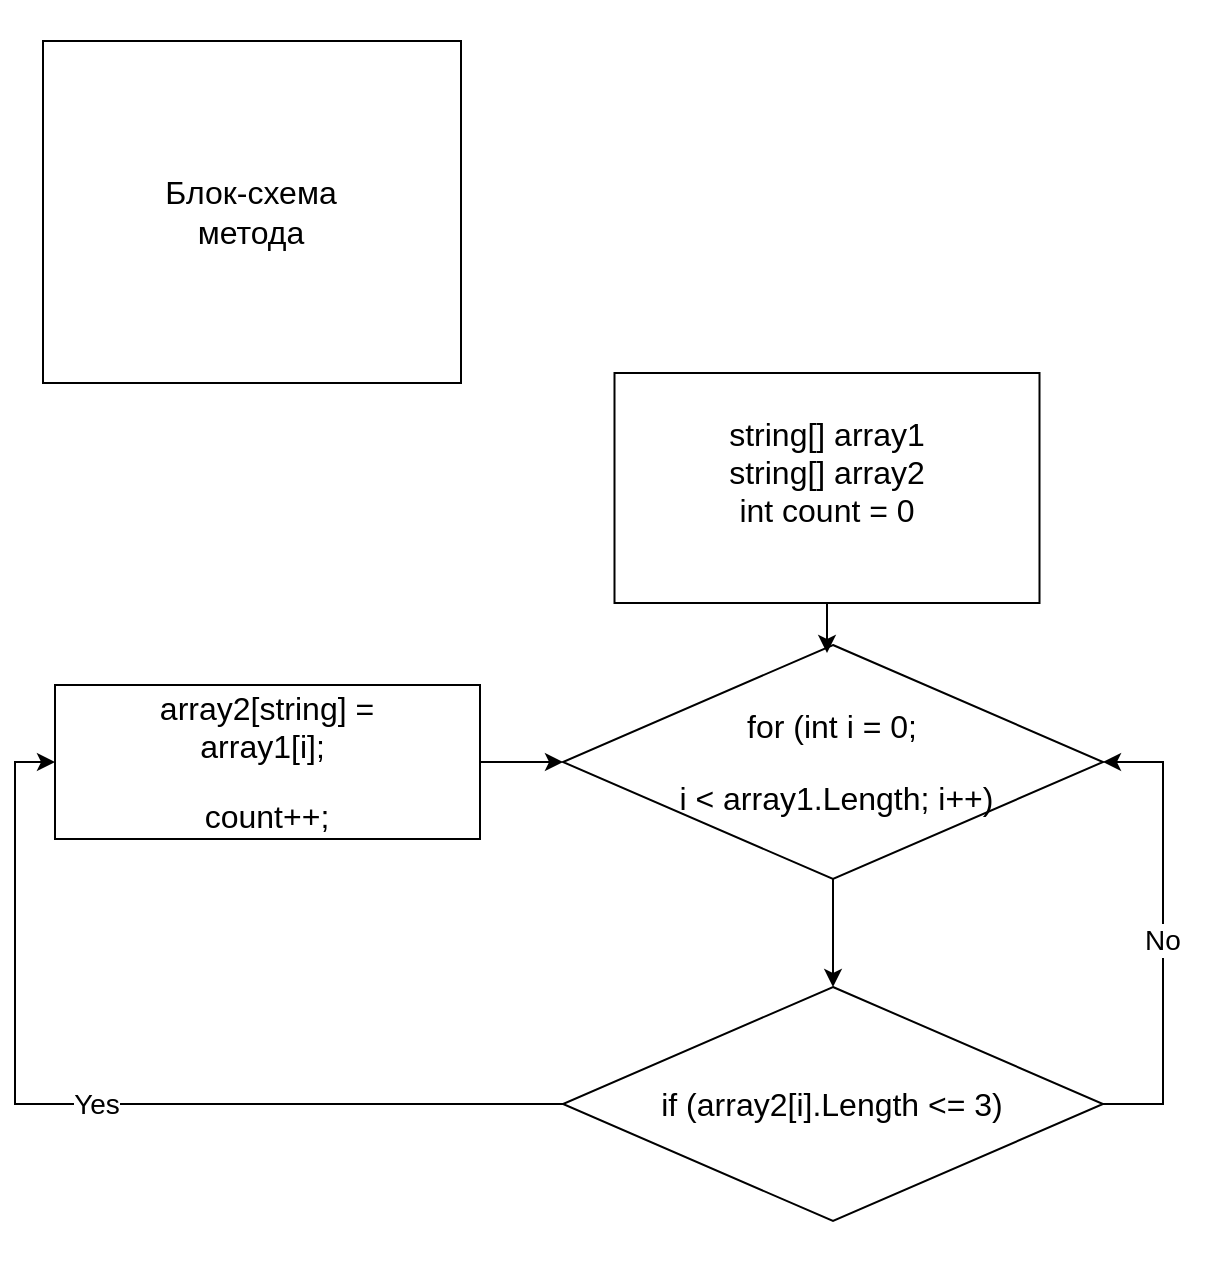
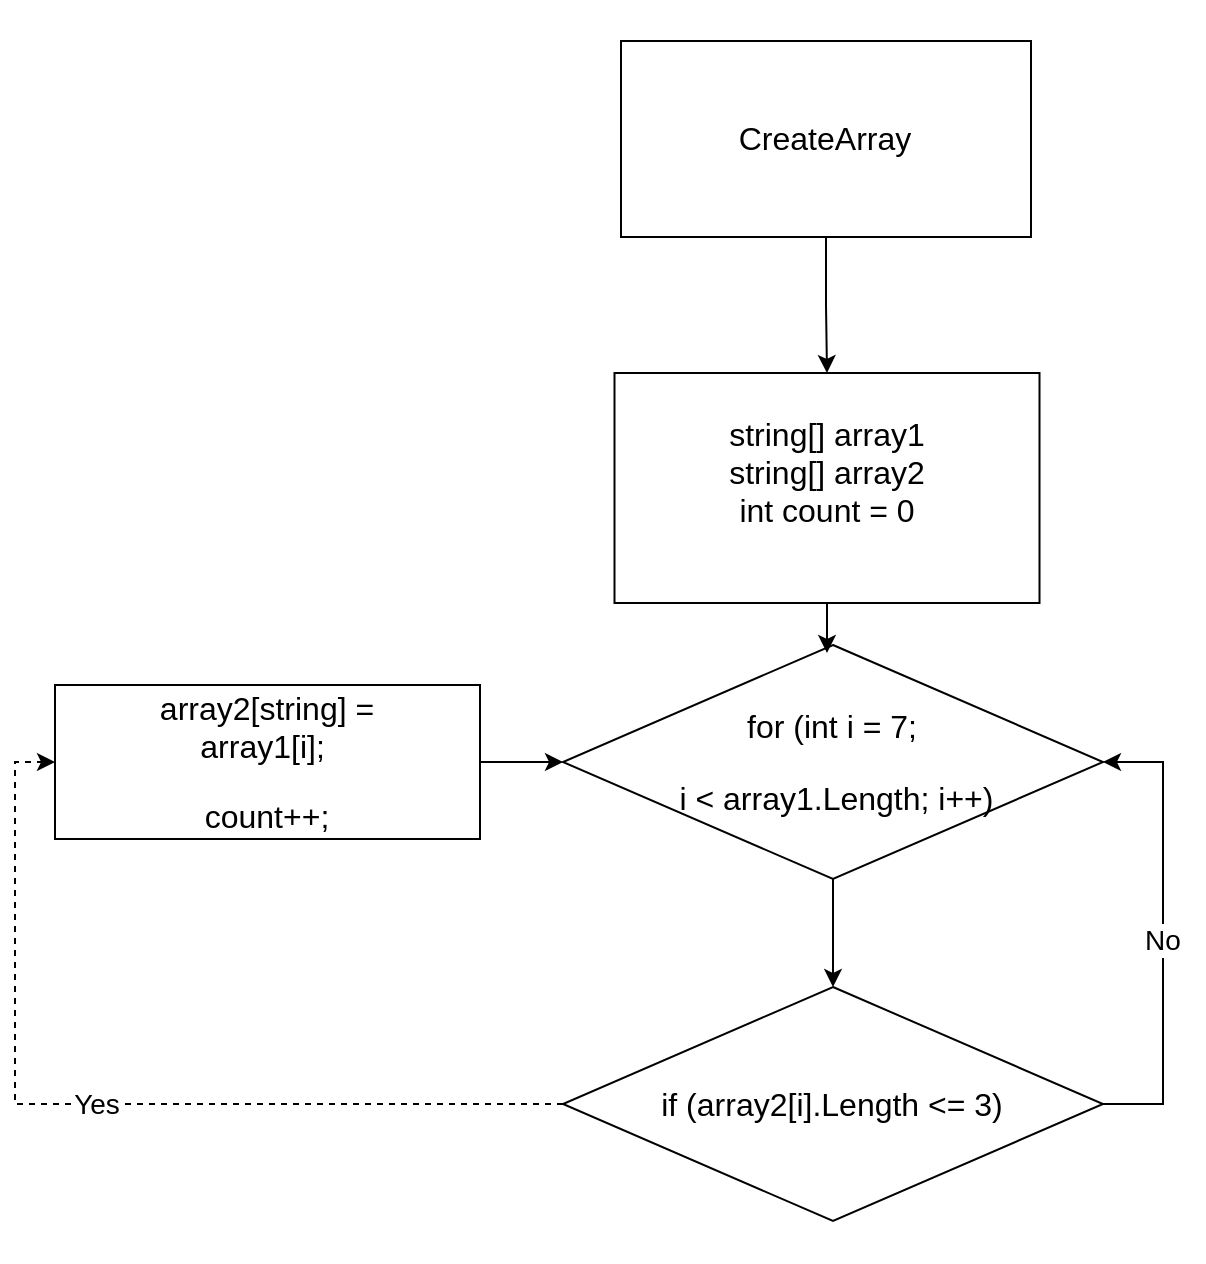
none -> (826, 139)
(252, 212) -> none
none -> (826, 298)
(833, 763) -> (833, 763)
(338, 1104) -> (338, 1104)
